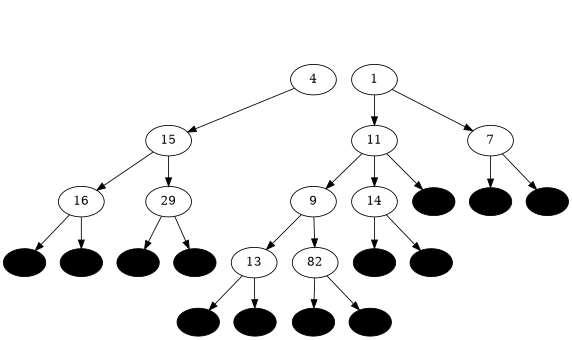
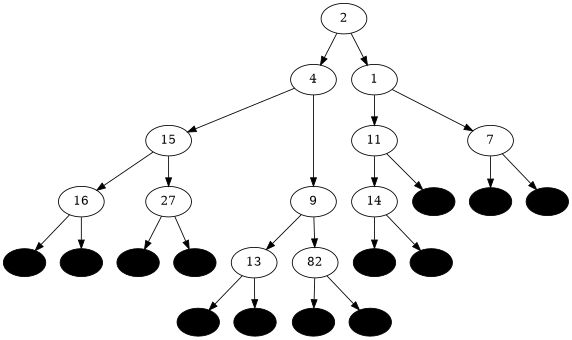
none -> (344, 19)
(347, 168) -> (313, 136)
(169, 202) -> (169, 202)
